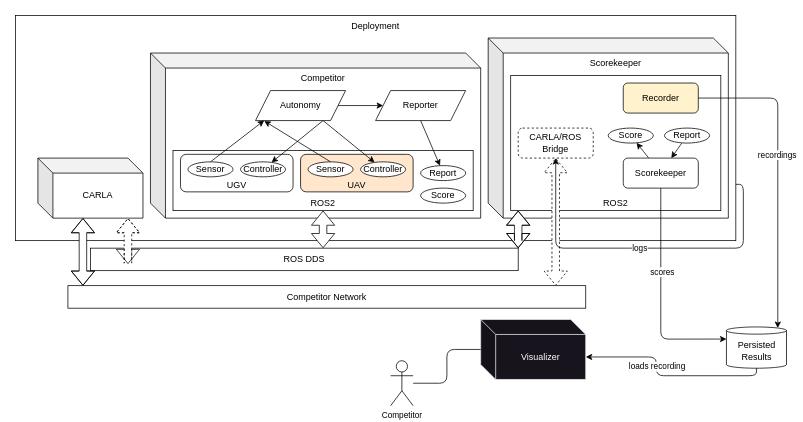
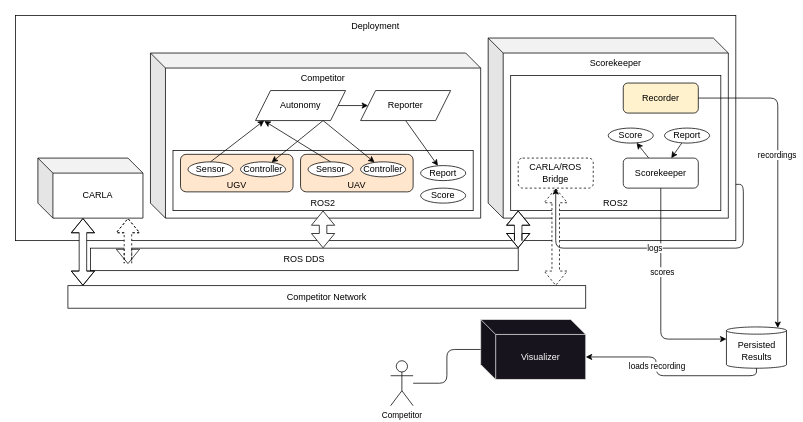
(420, 105) -> (405, 105)
(555, 143) -> (555, 173)
(237, 173) -> (237, 173)
